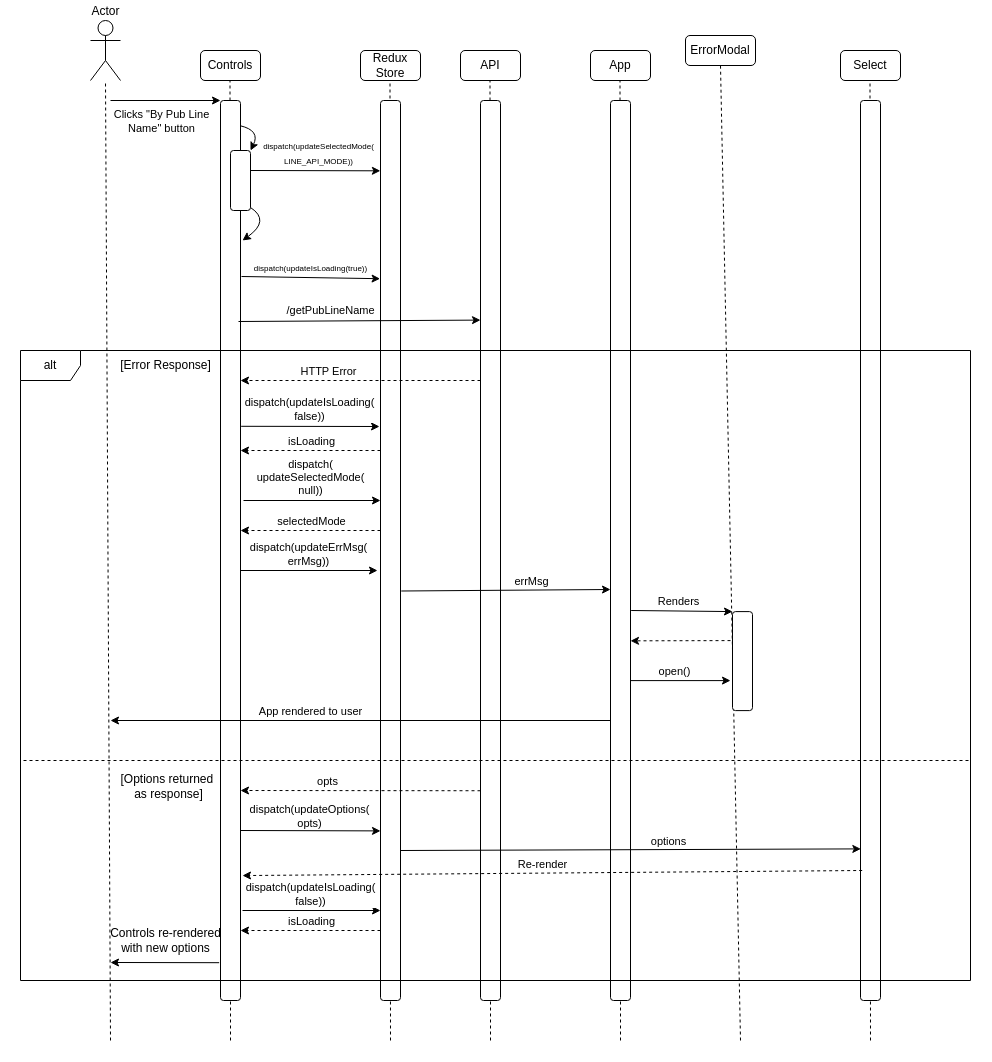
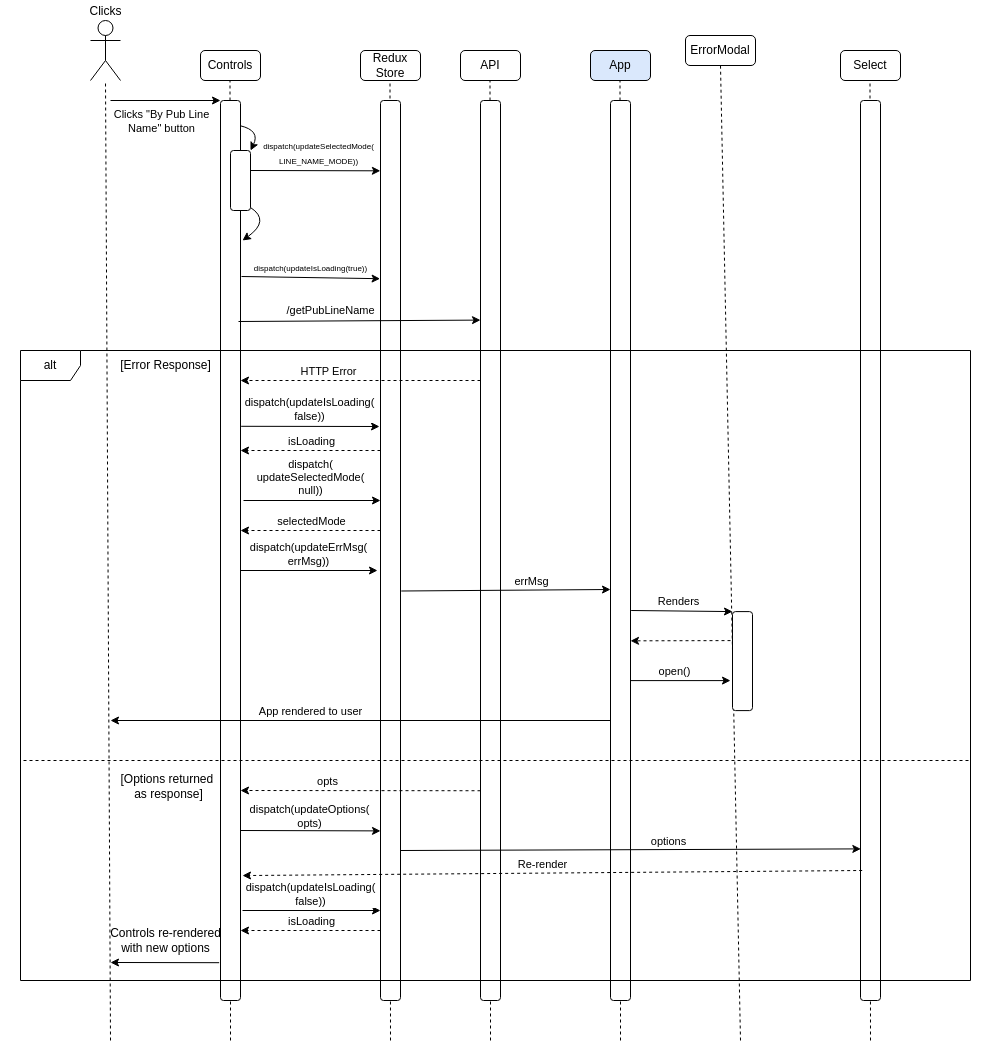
(106, 10) -> (106, 10)
(621, 66) -> (621, 66)
(319, 153) -> (319, 153)
